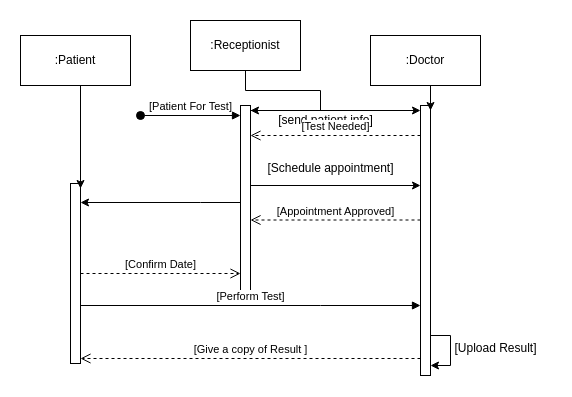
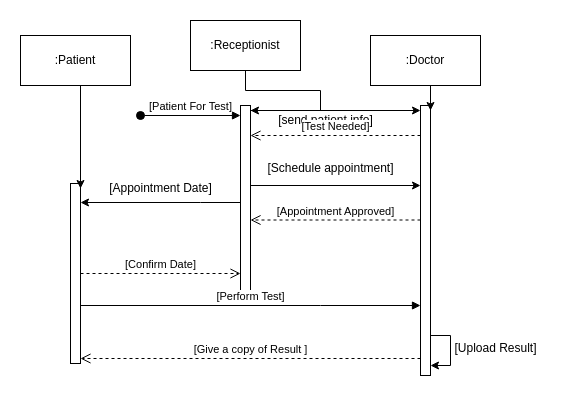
none -> (161, 189)
